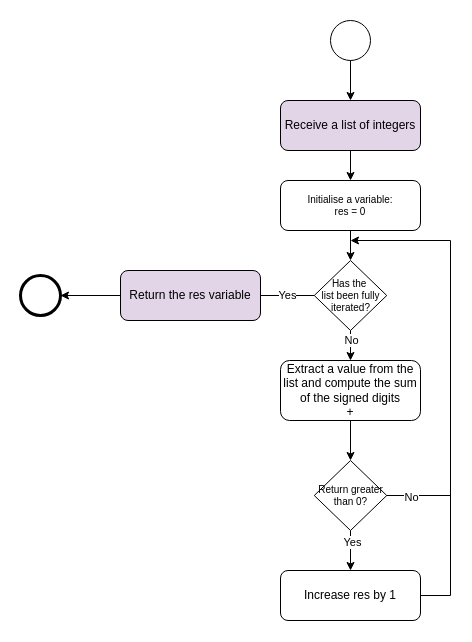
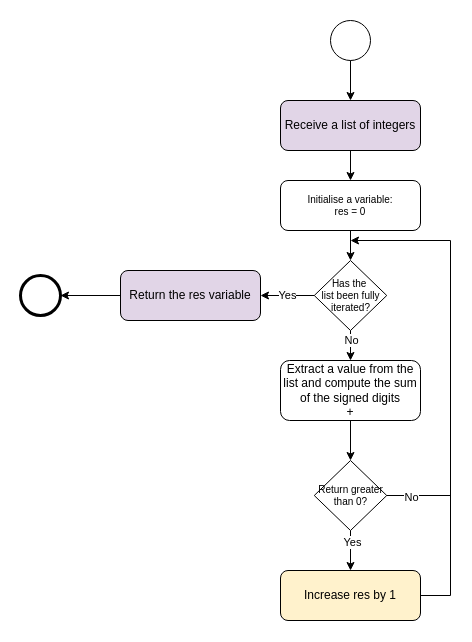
(266, 296) -> (269, 296)
(351, 596) -> (351, 596)
